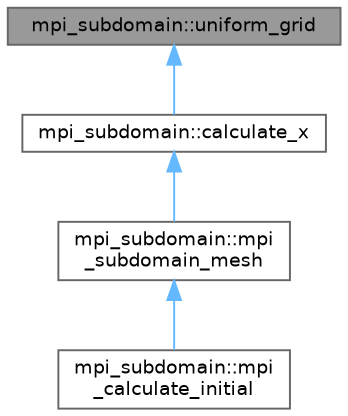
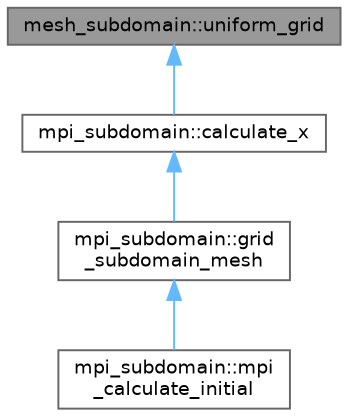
(174, 26) -> (174, 26)
(174, 251) -> (174, 251)
